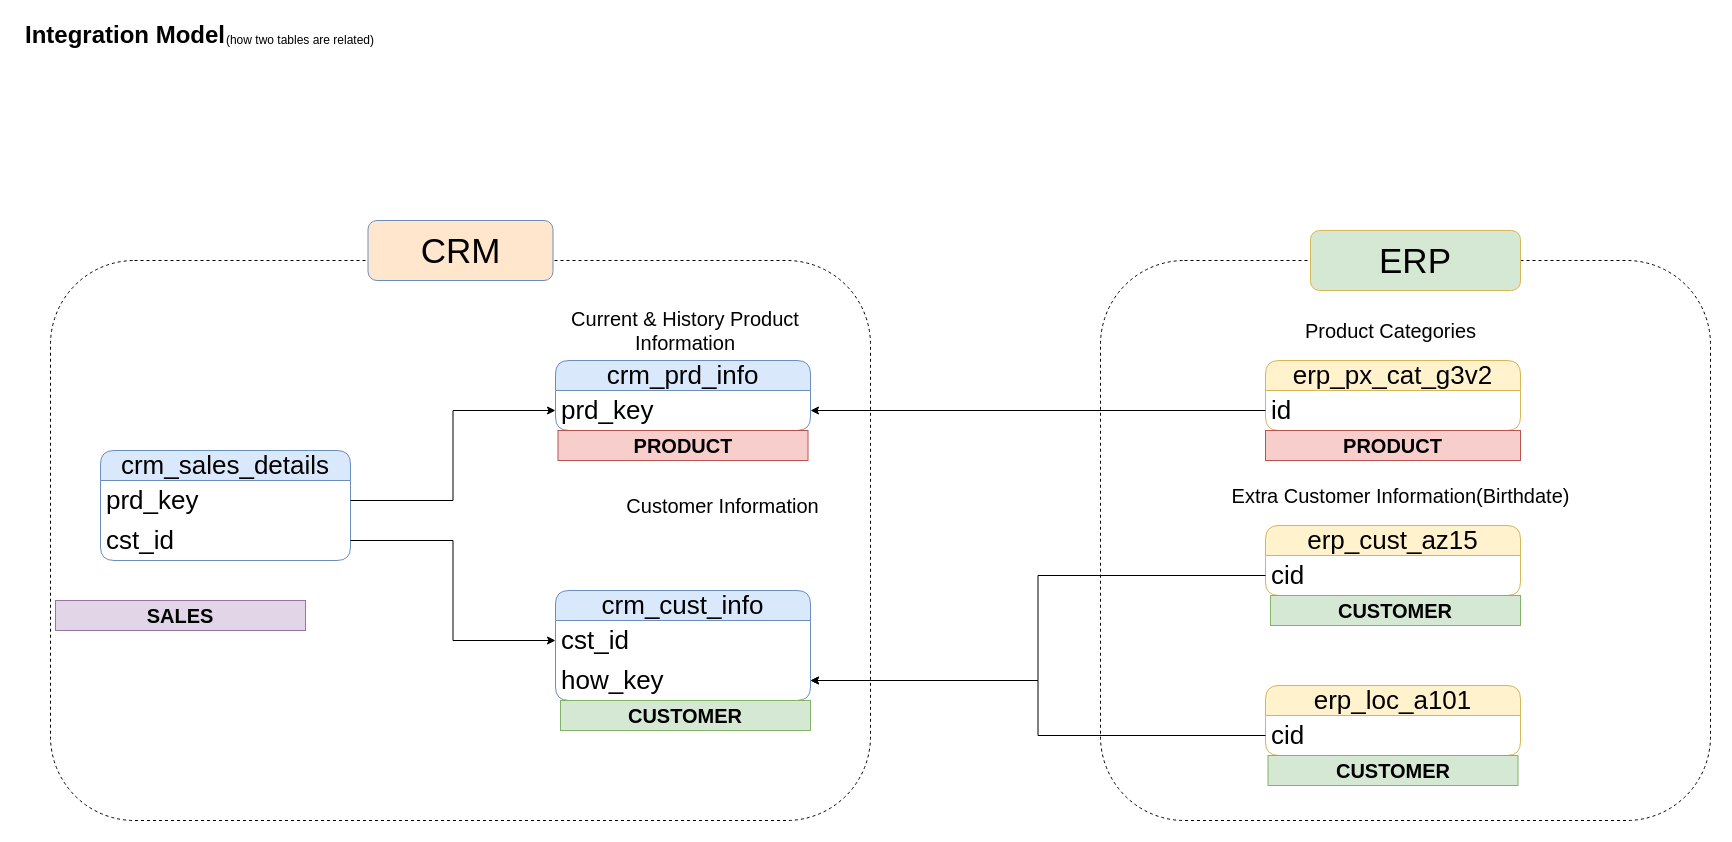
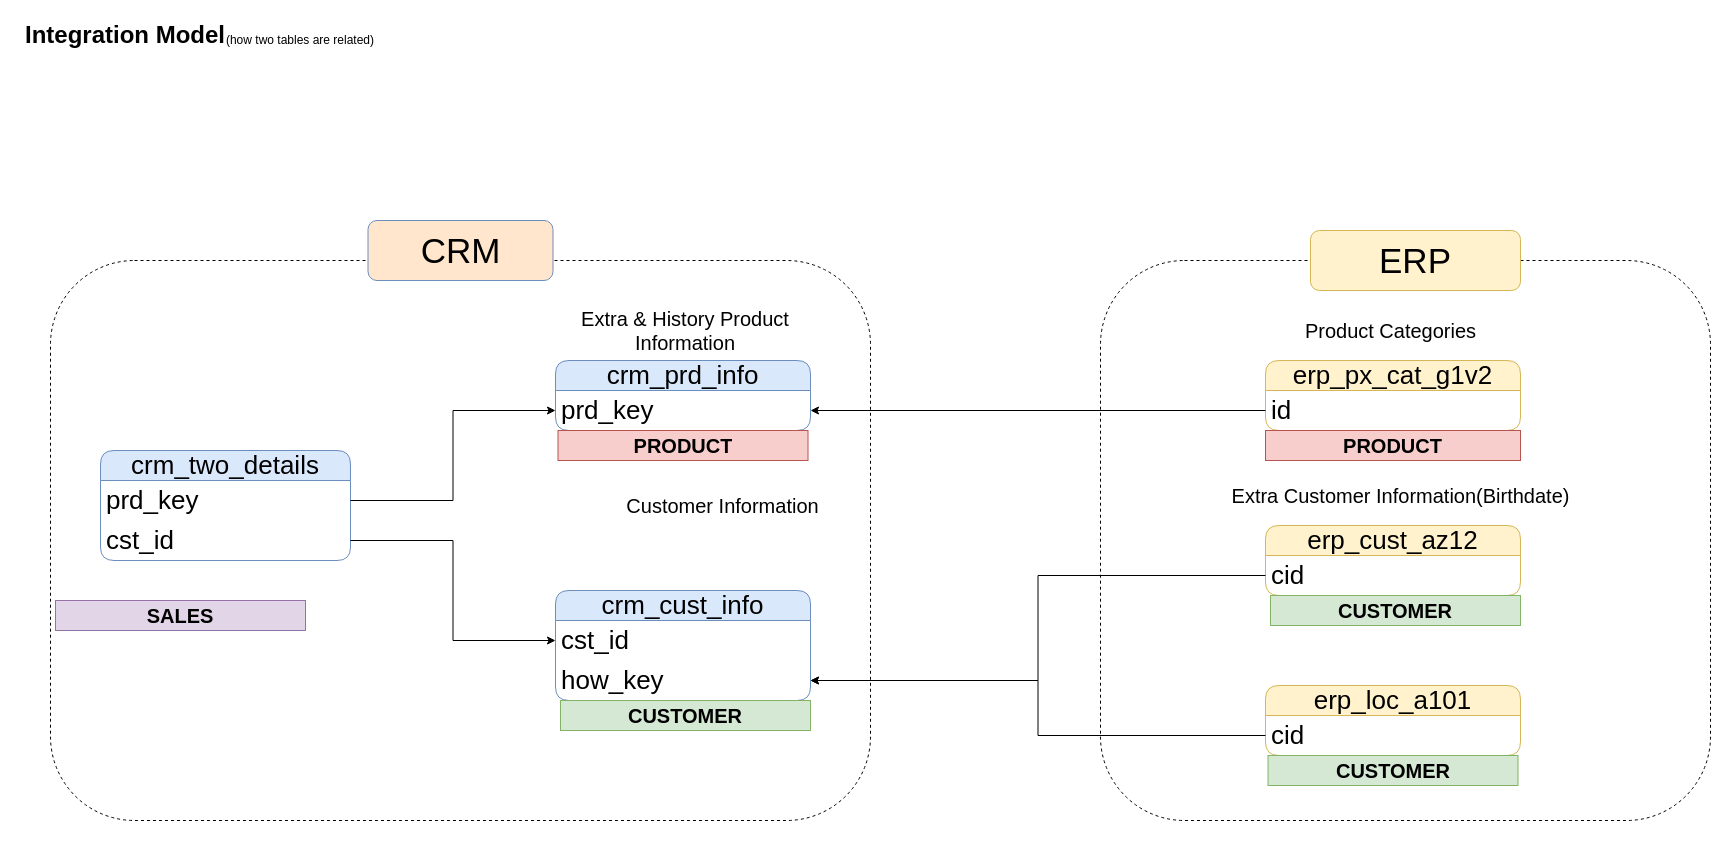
(1416, 261) -> (1416, 261)
(686, 331) -> (686, 331)
(1393, 376) -> (1393, 376)
(226, 466) -> (226, 466)
(1393, 541) -> (1393, 541)
